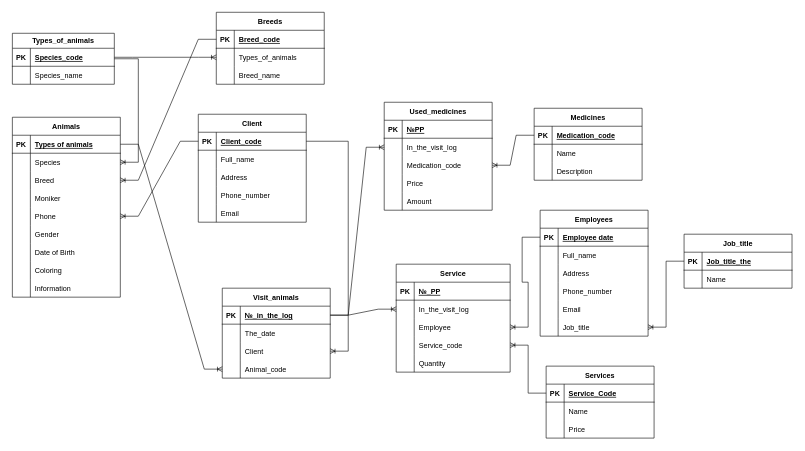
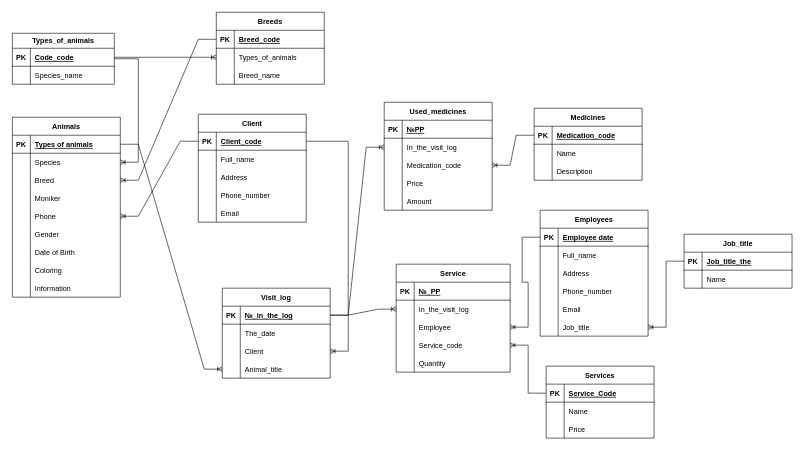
(58, 58) -> (53, 58)
(276, 298) -> (276, 298)
(265, 370) -> (265, 370)
